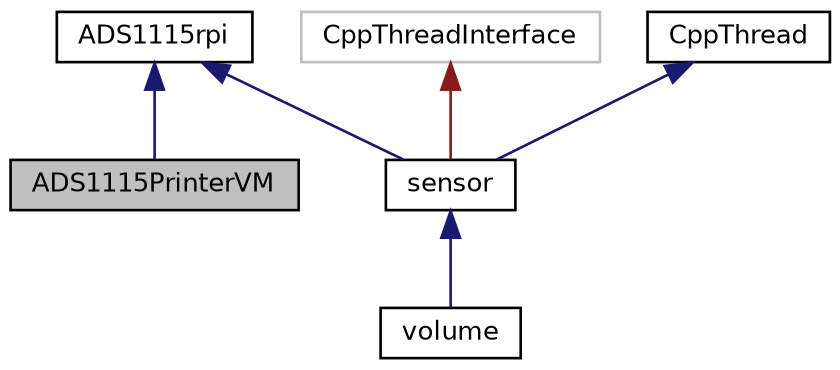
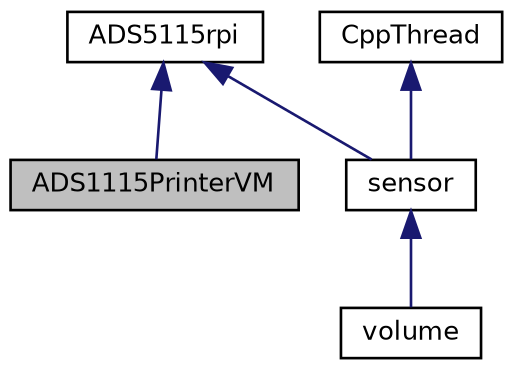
(155, 37) -> (165, 37)
(451, 37) -> none
